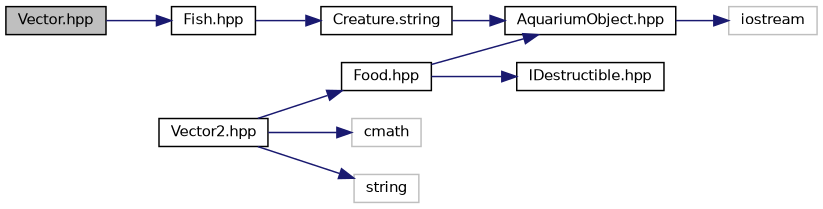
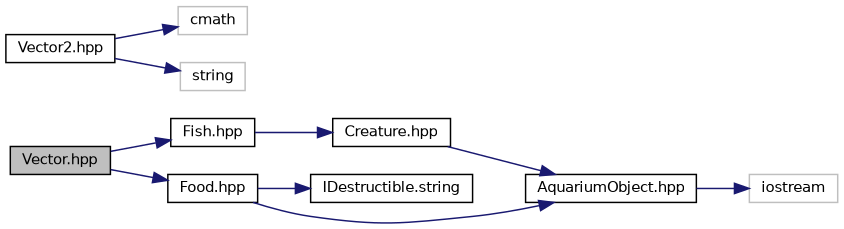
(386, 21) -> (392, 133)
(590, 77) -> (392, 188)
(293, 107) -> (132, 174)
